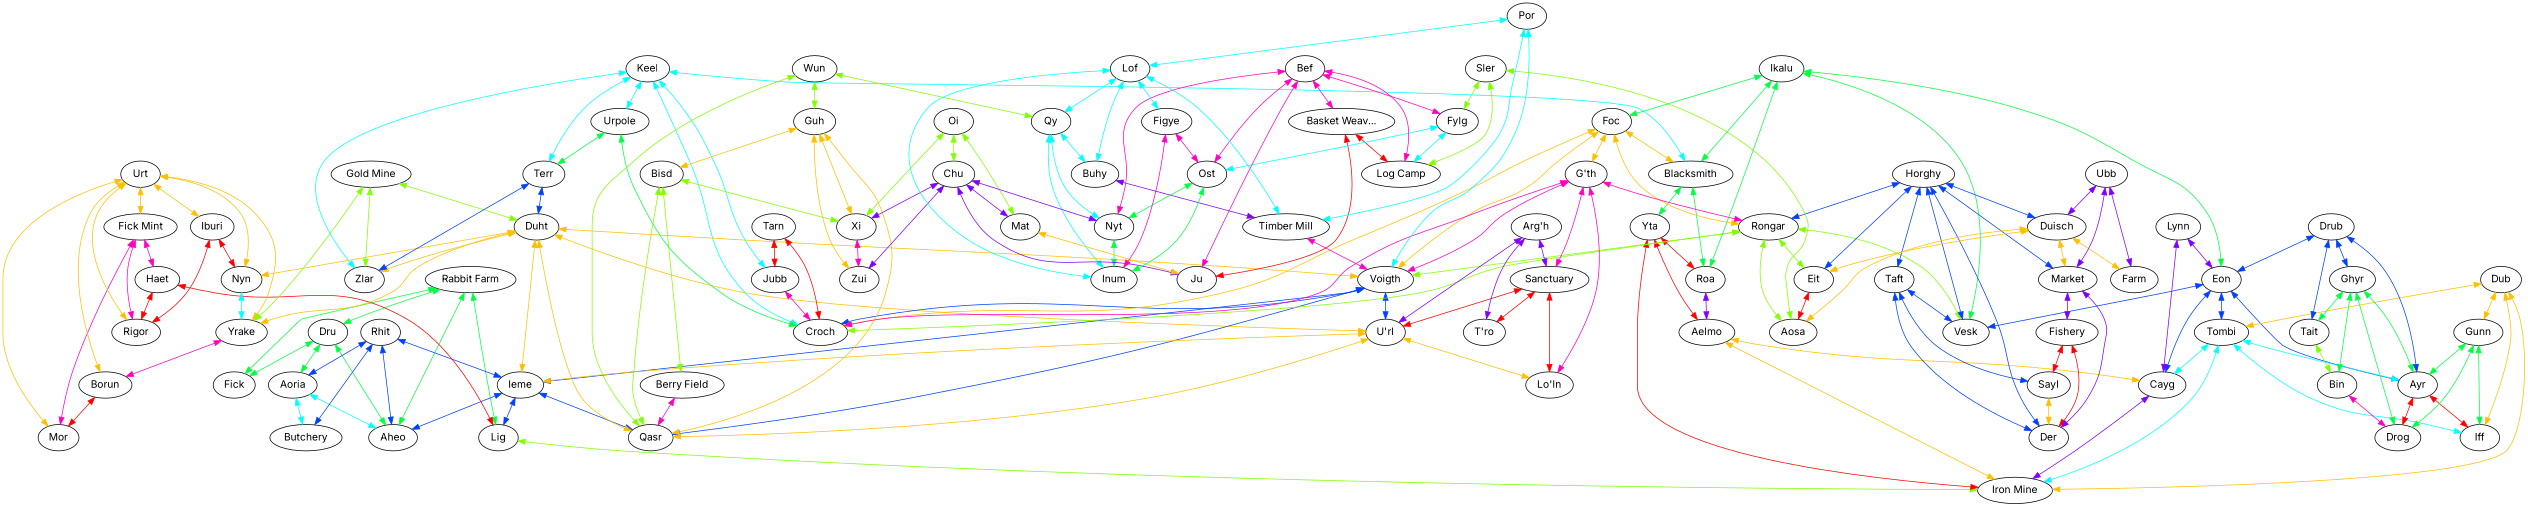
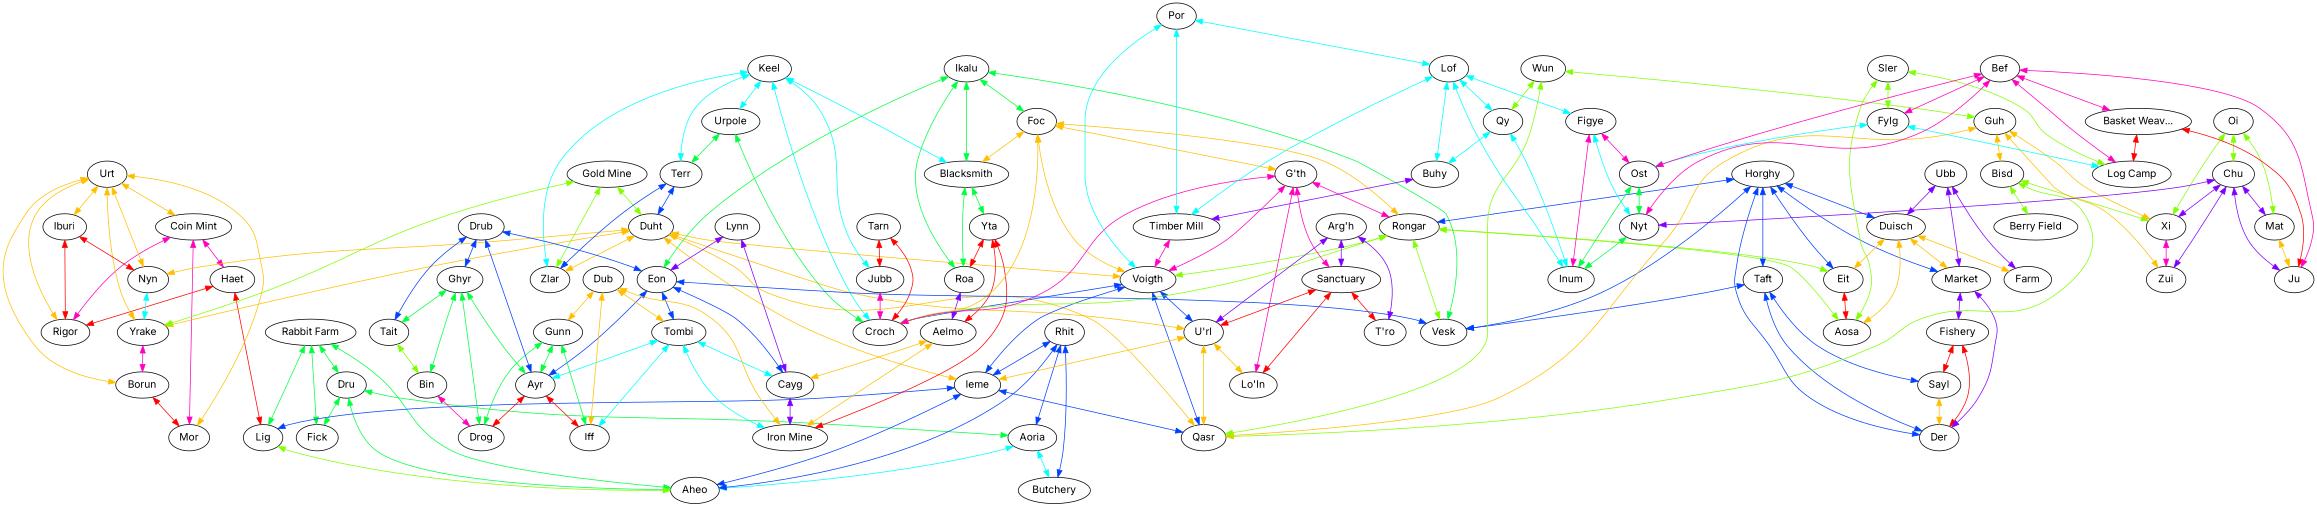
(1063, 184) -> (1608, 177)
(141, 227) -> (194, 227)
(666, 412) -> none
(1247, 478) -> (463, 481)
